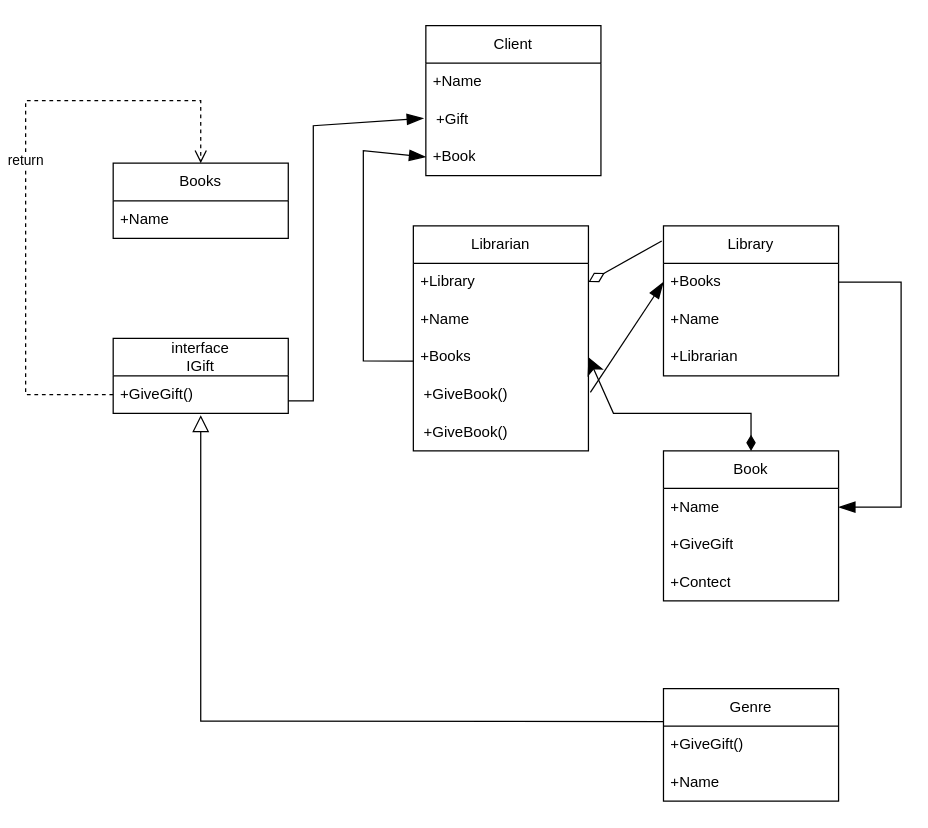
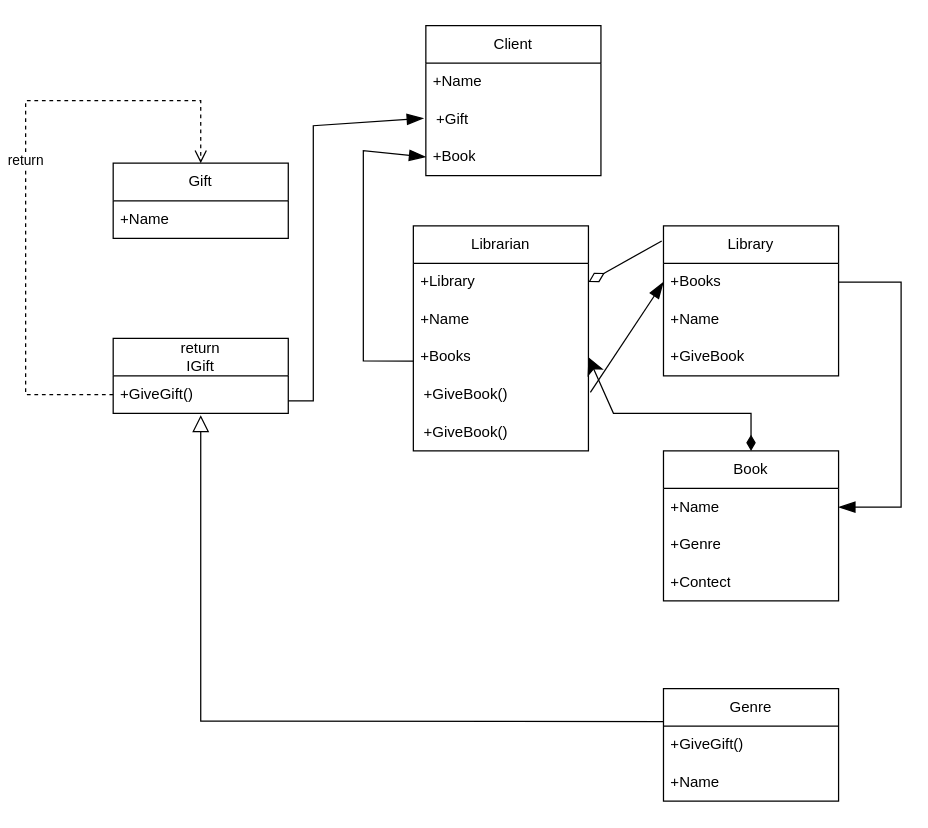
(201, 182) -> (201, 182)
(201, 357) -> (201, 357)
(709, 357) -> (706, 357)
(705, 544) -> (696, 544)
